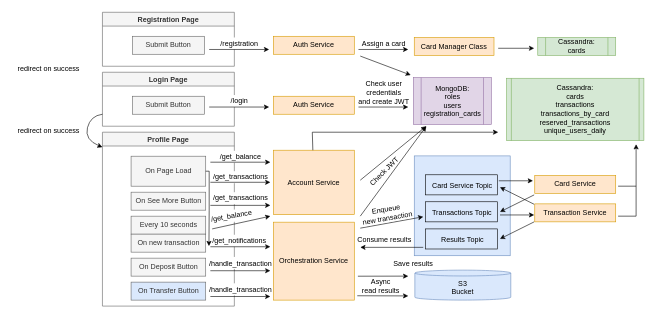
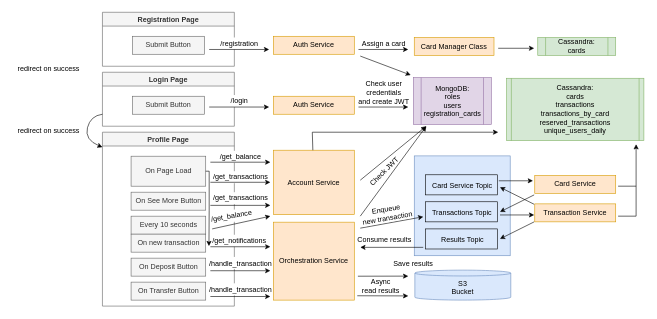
(168, 291) -> (168, 291)
